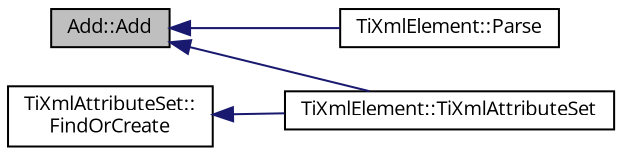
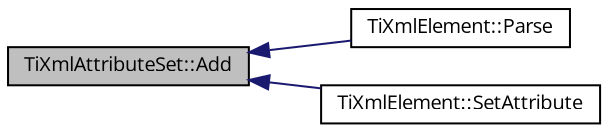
(110, 28) -> (128, 66)
(450, 110) -> (461, 104)
(110, 116) -> none
